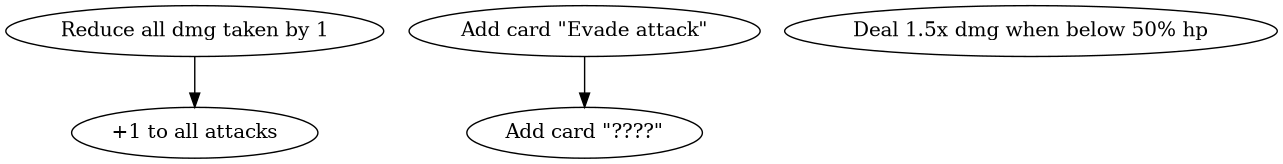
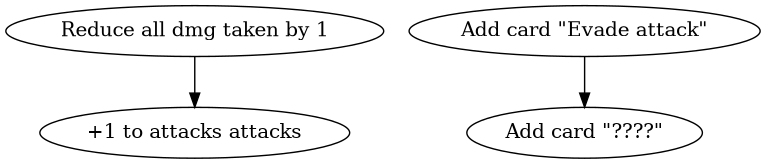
(1031, 31) -> none
(195, 133) -> (195, 133)
